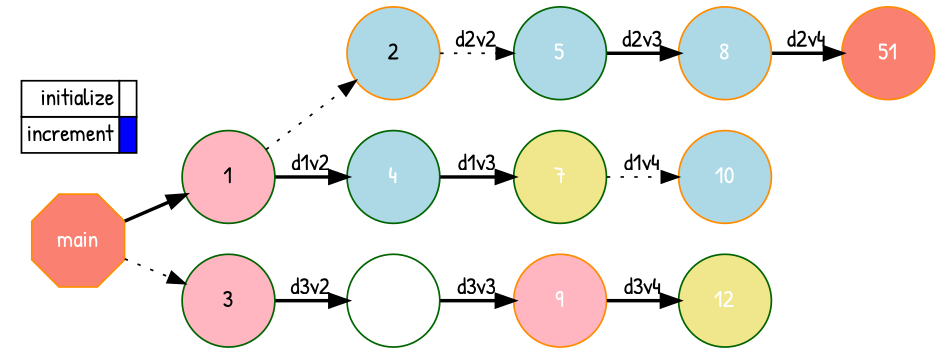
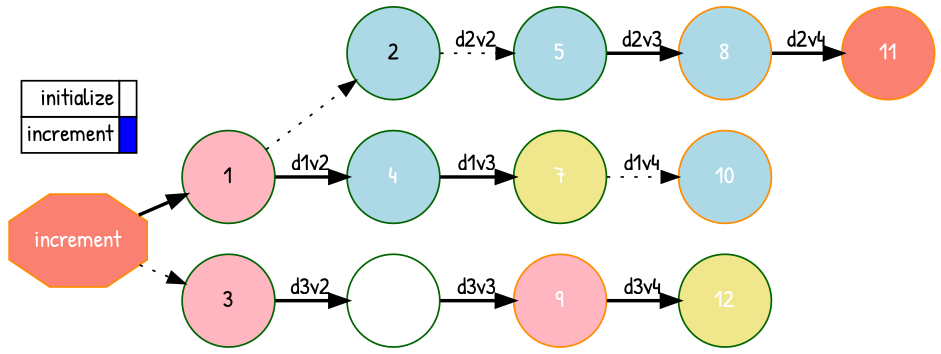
(393, 53) -> (393, 53)
(888, 53) -> (888, 53)
(78, 241) -> (78, 241)
